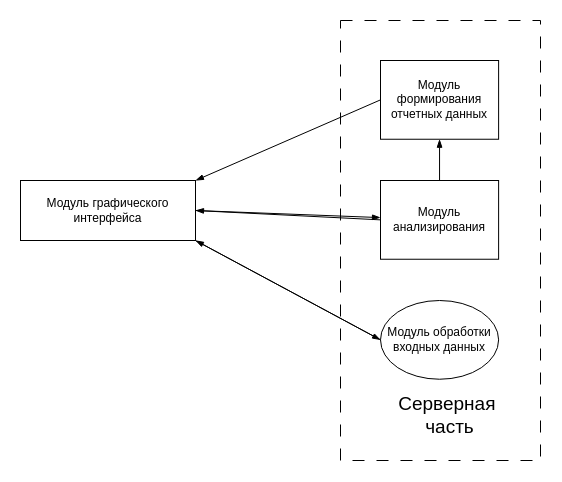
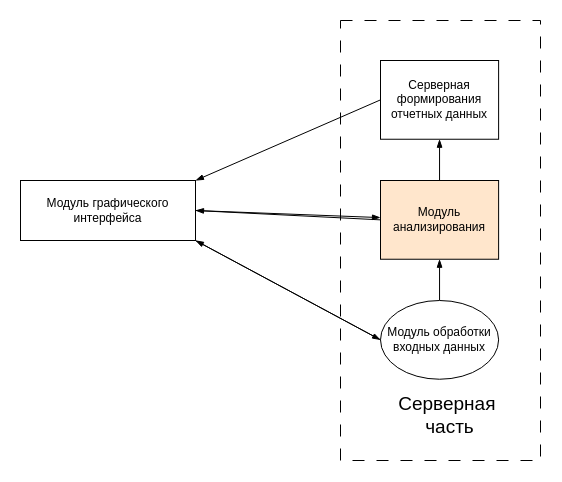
(440, 100) -> (440, 100)
(440, 220) -> (440, 220)
none -> (440, 284)
